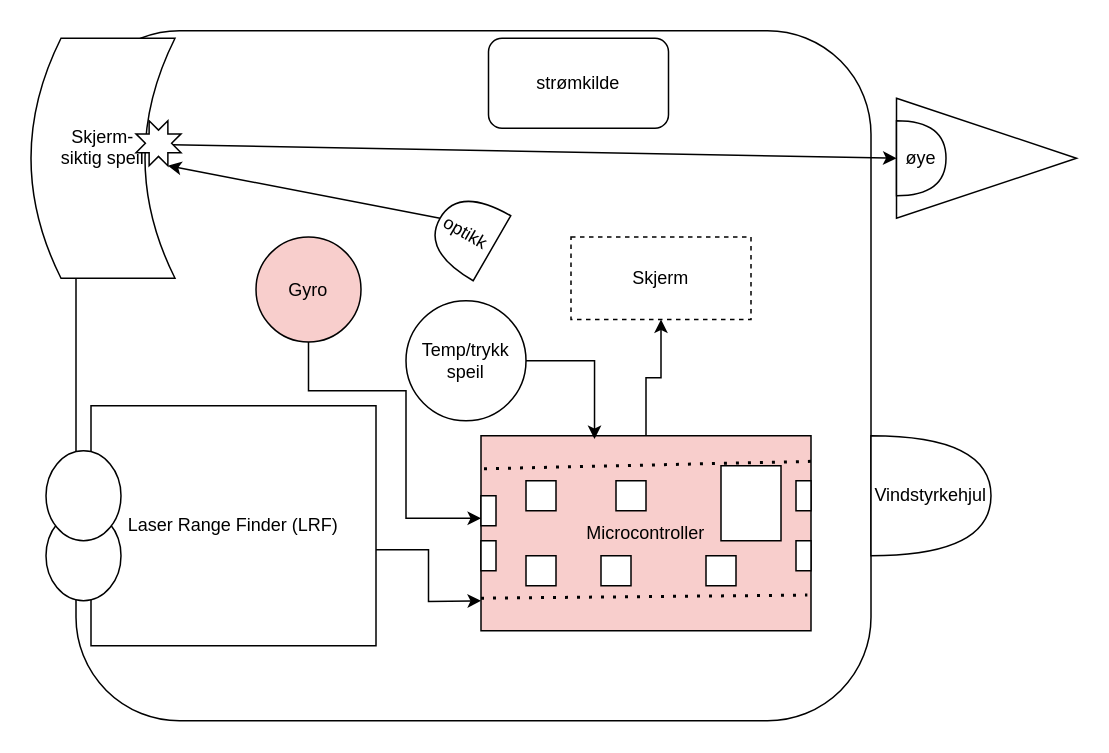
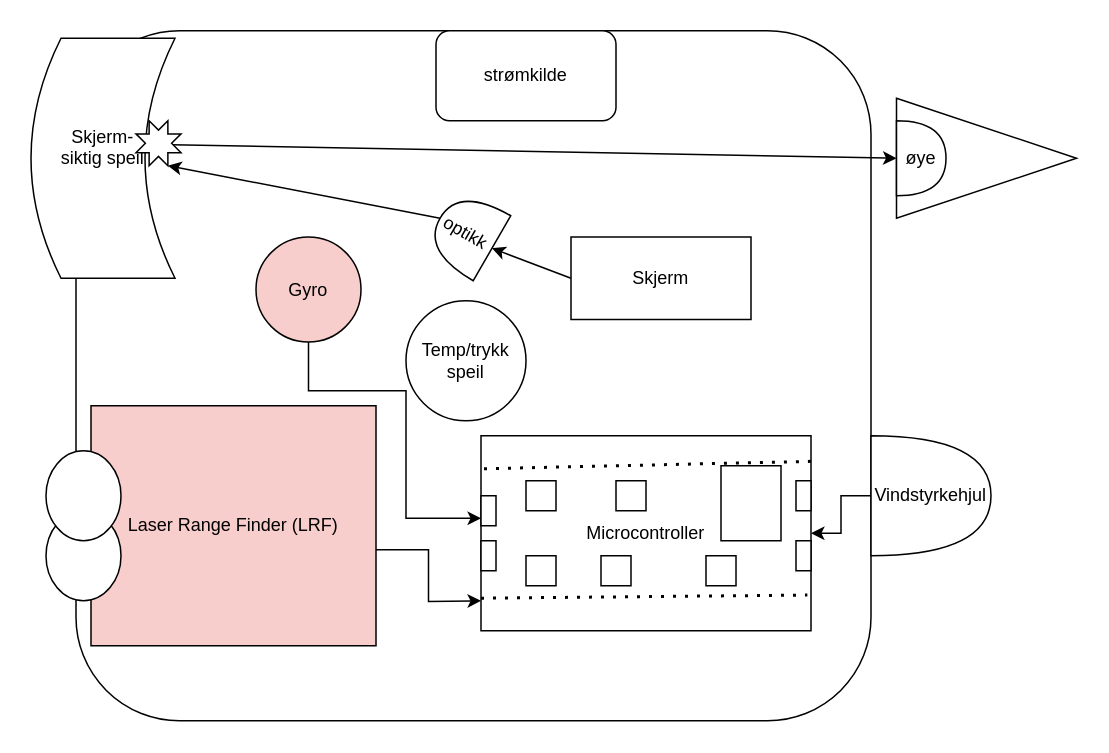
(578, 83) -> (526, 76)
none -> (536, 265)
(661, 278) -> (661, 278)
(594, 361) -> none
(648, 378) -> none
none -> (841, 509)
(233, 526) -> (233, 526)
(646, 533) -> (646, 533)
